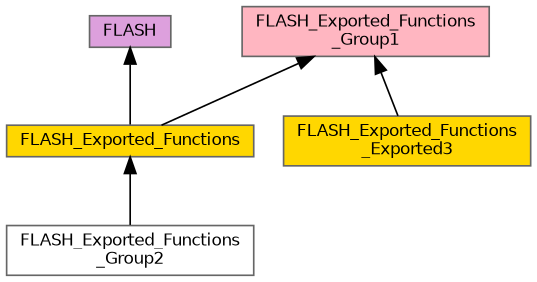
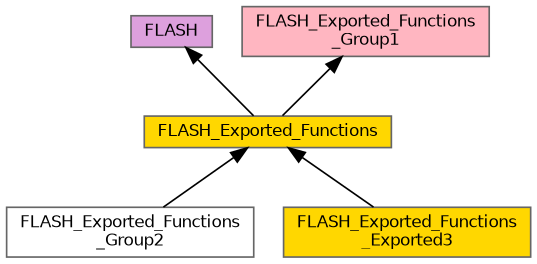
(389, 94) -> (338, 182)
